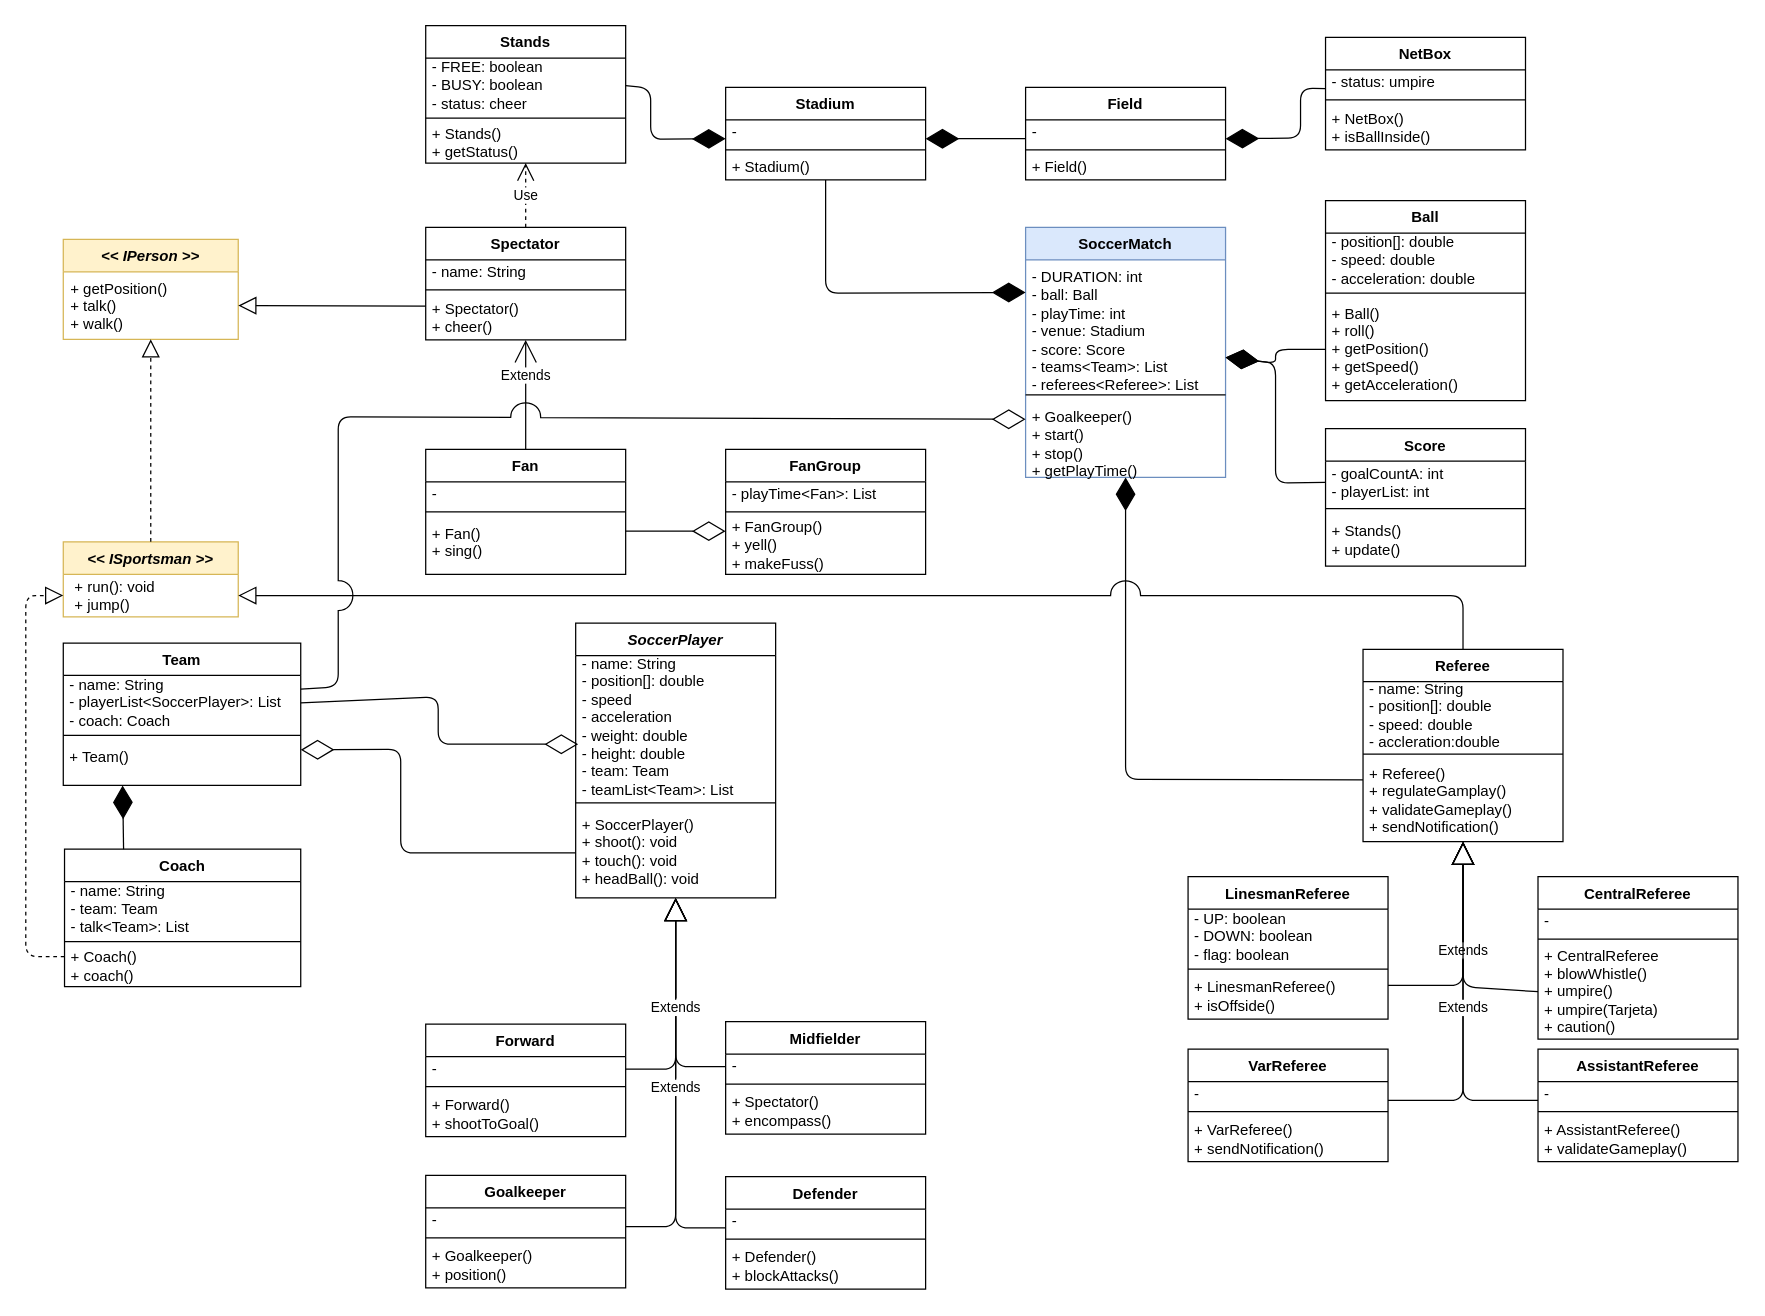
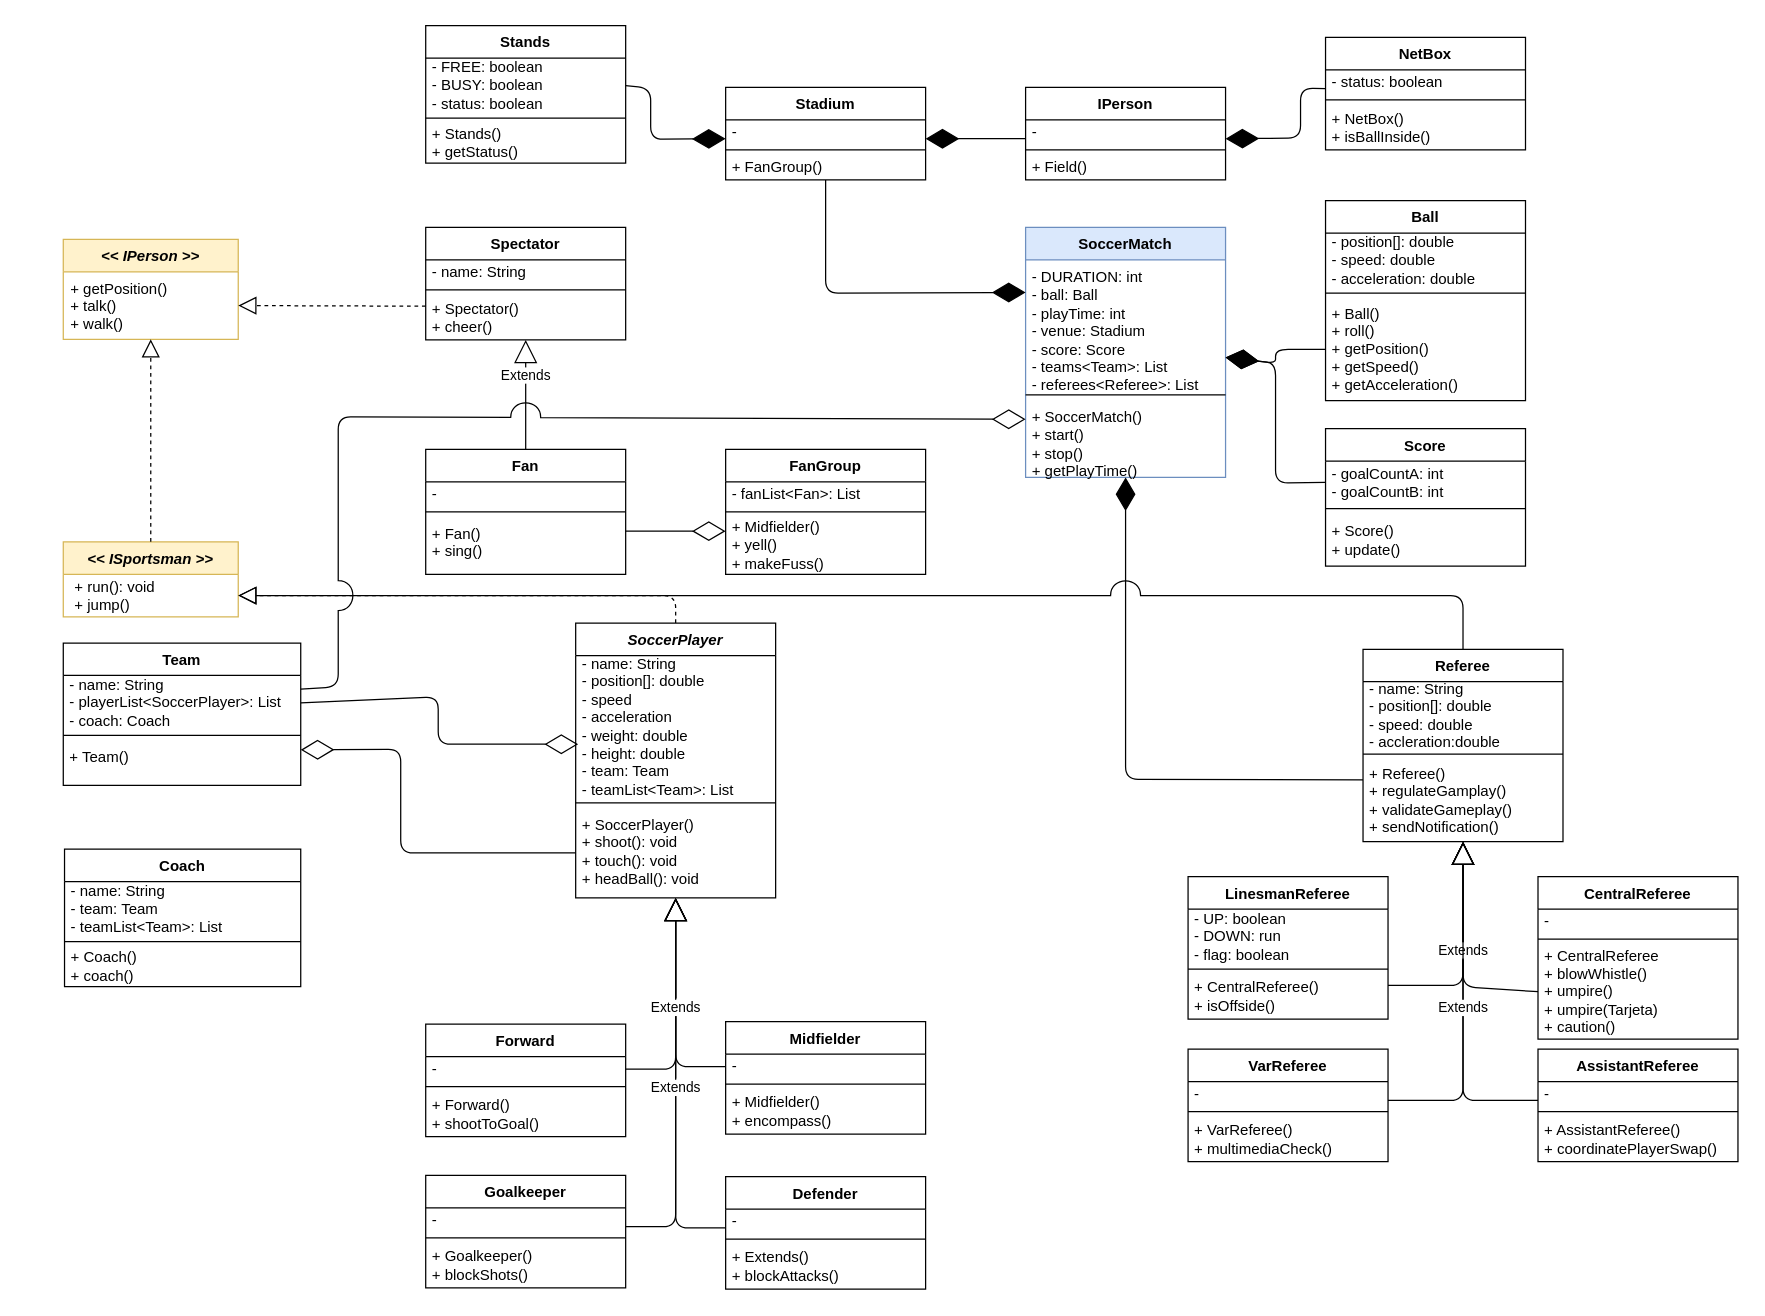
(1388, 83) -> (1392, 83)
(485, 86) -> (492, 86)
(1125, 104) -> (1125, 104)
(770, 168) -> (777, 168)
(526, 197) -> none
(341, 306) -> (341, 306)
(526, 354) -> (526, 364)
(1085, 445) -> (1089, 445)
(1390, 483) -> (1390, 483)
(805, 494) -> (802, 494)
(1368, 541) -> (1368, 541)
(777, 546) -> (779, 546)
none -> (676, 611)
(26, 785) -> none
(123, 834) -> none
(133, 909) -> (150, 909)
(1246, 937) -> (1244, 937)
(1267, 997) -> (1262, 997)
(781, 1112) -> (781, 1112)
(1267, 1139) -> (1263, 1139)
(1621, 1139) -> (1636, 1139)
(483, 1266) -> (483, 1266)
(791, 1267) -> (791, 1267)
